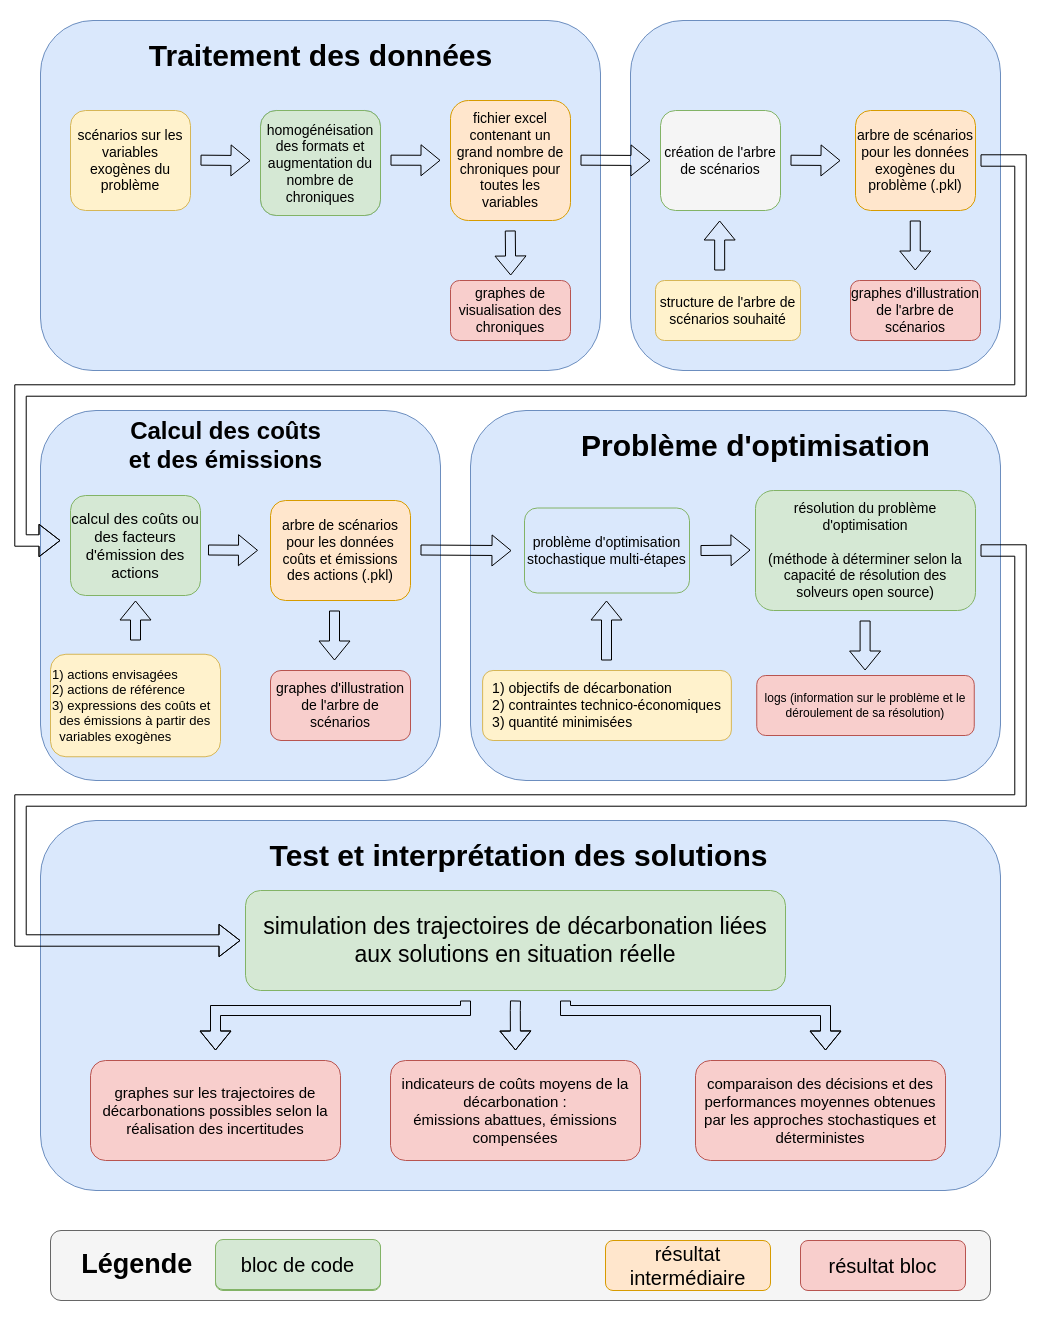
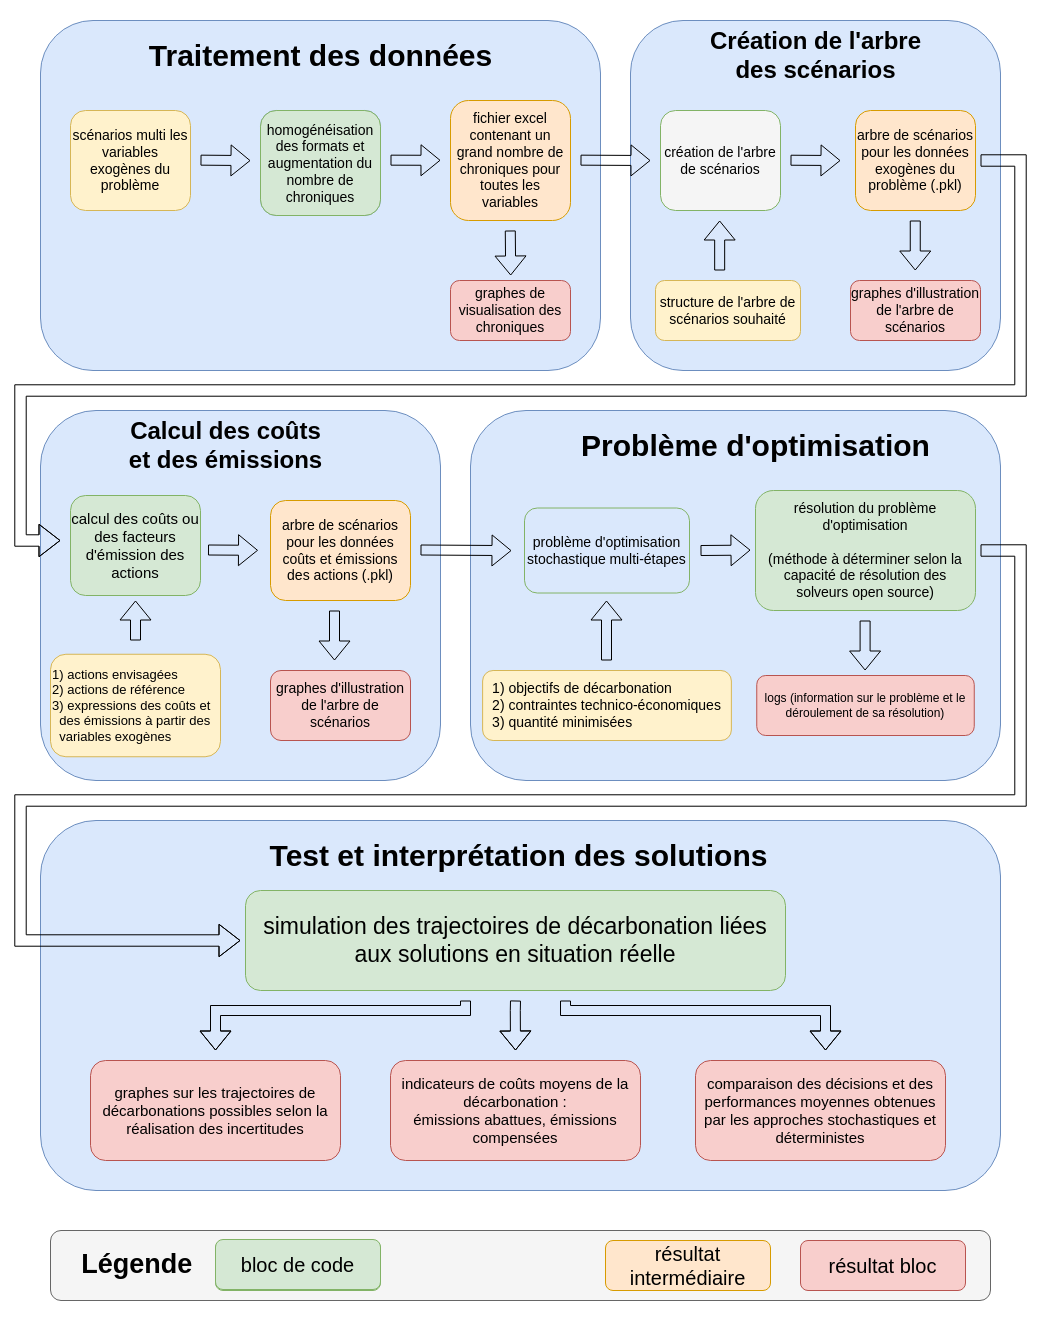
none -> (816, 56)
(131, 161) -> (131, 161)
